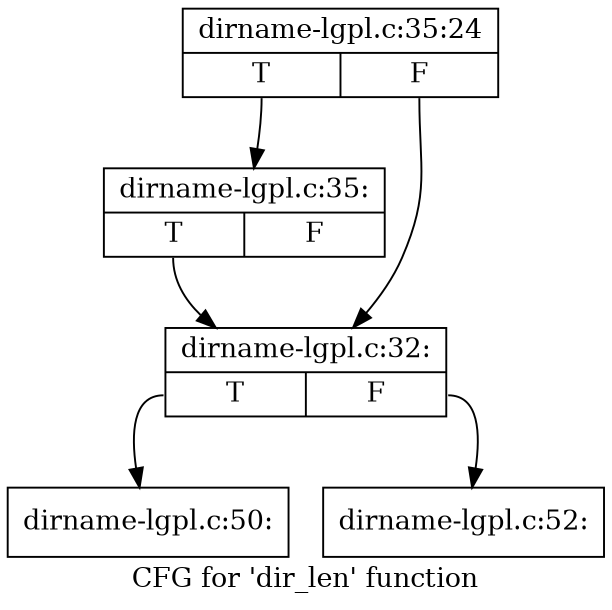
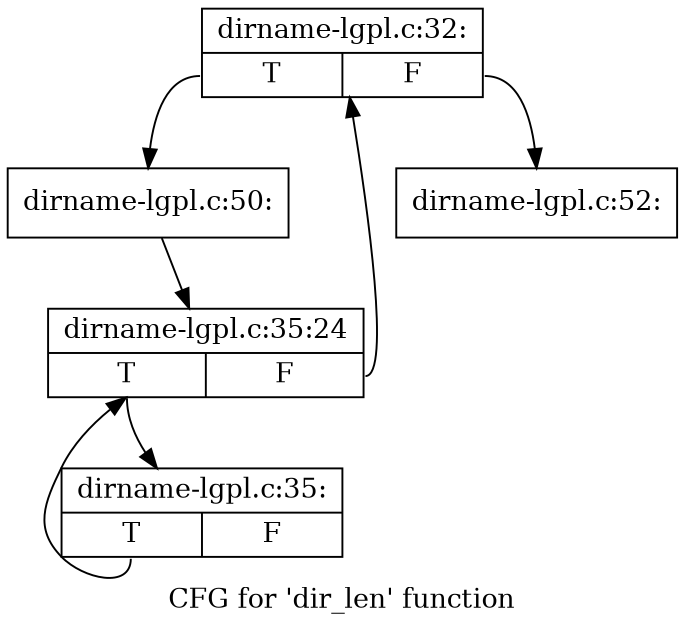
none -> (172, 264)
(181, 289) -> (45, 518)
